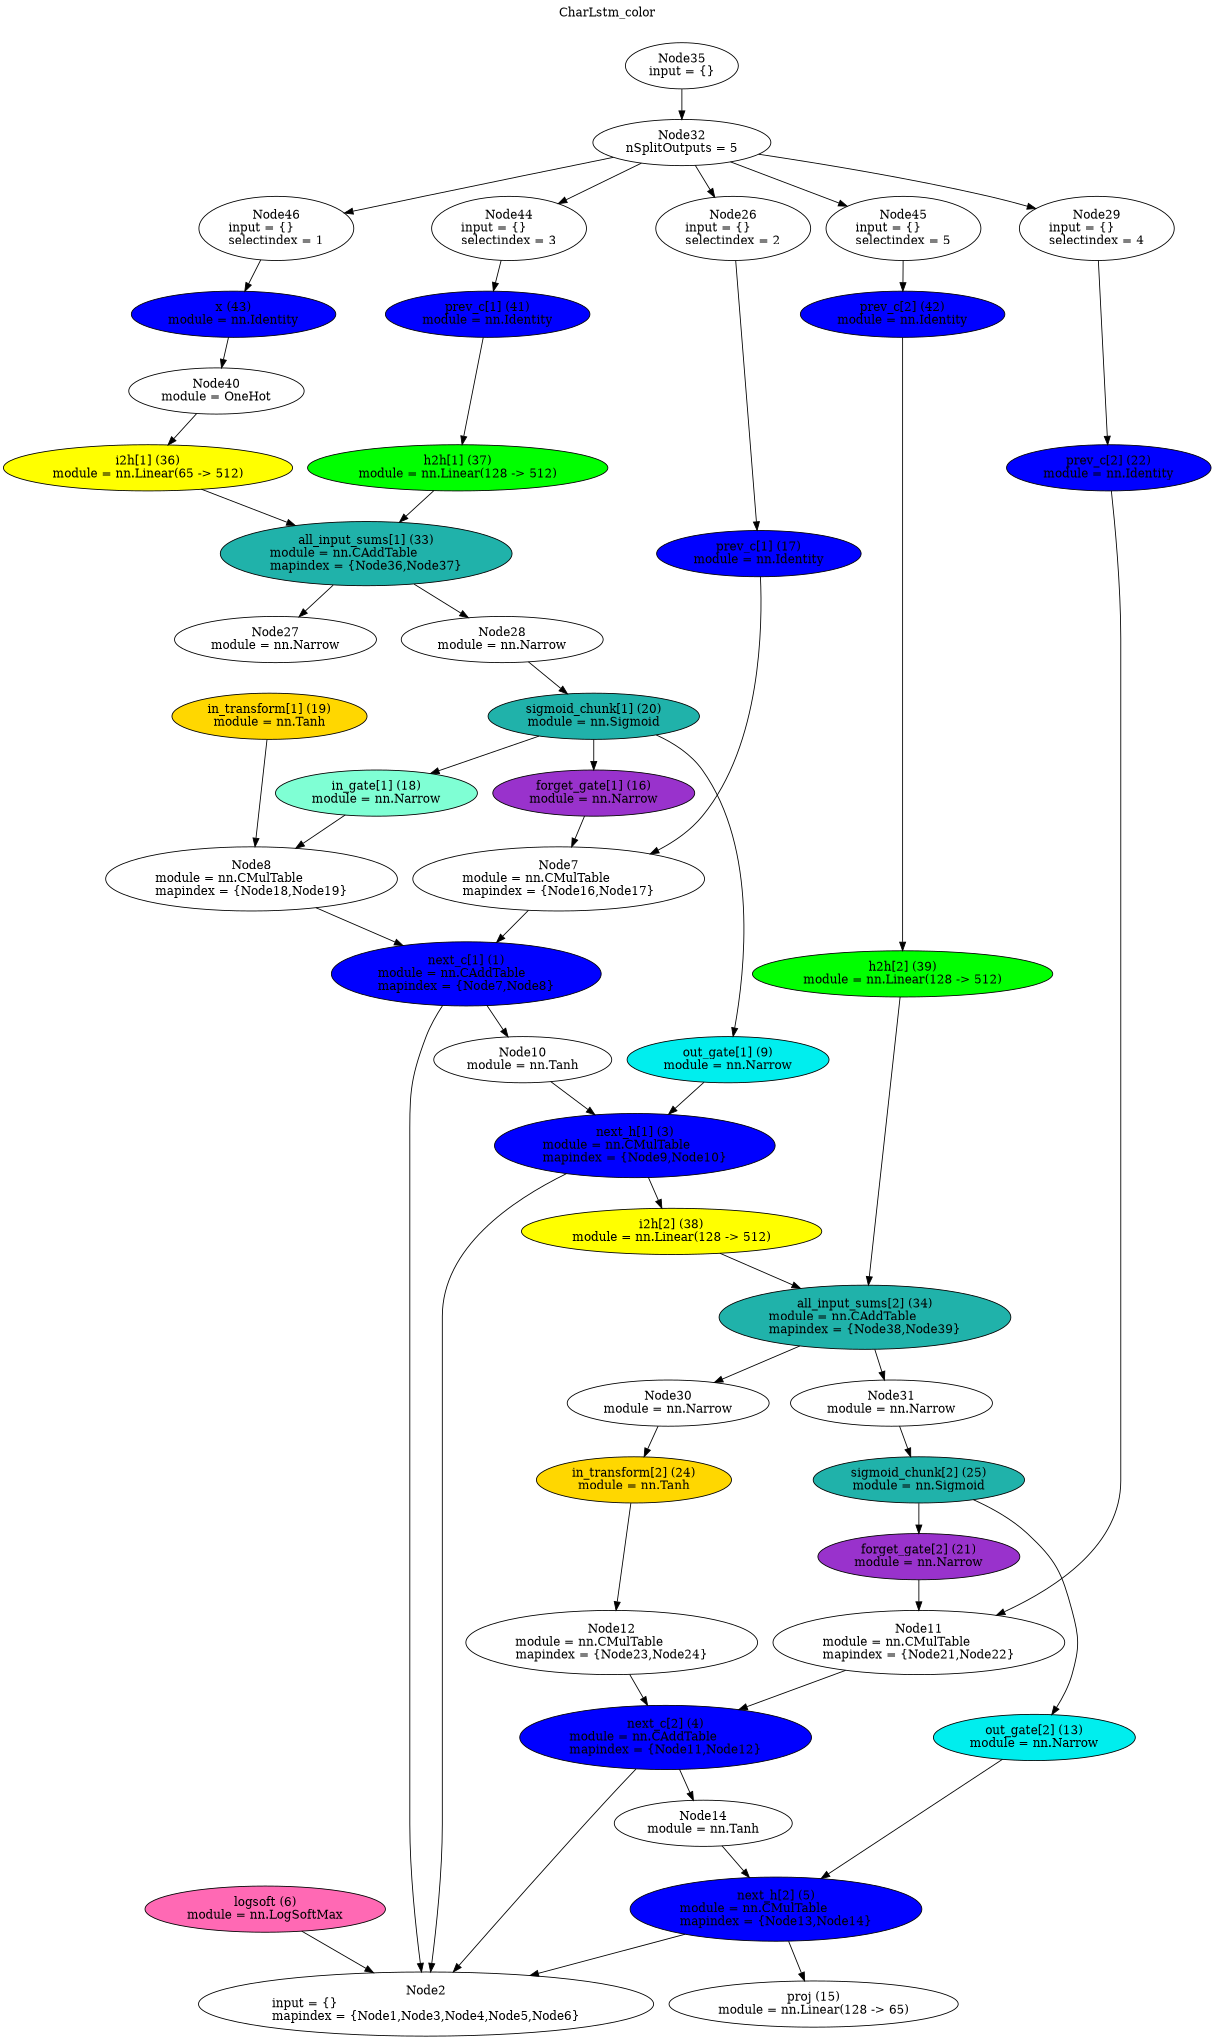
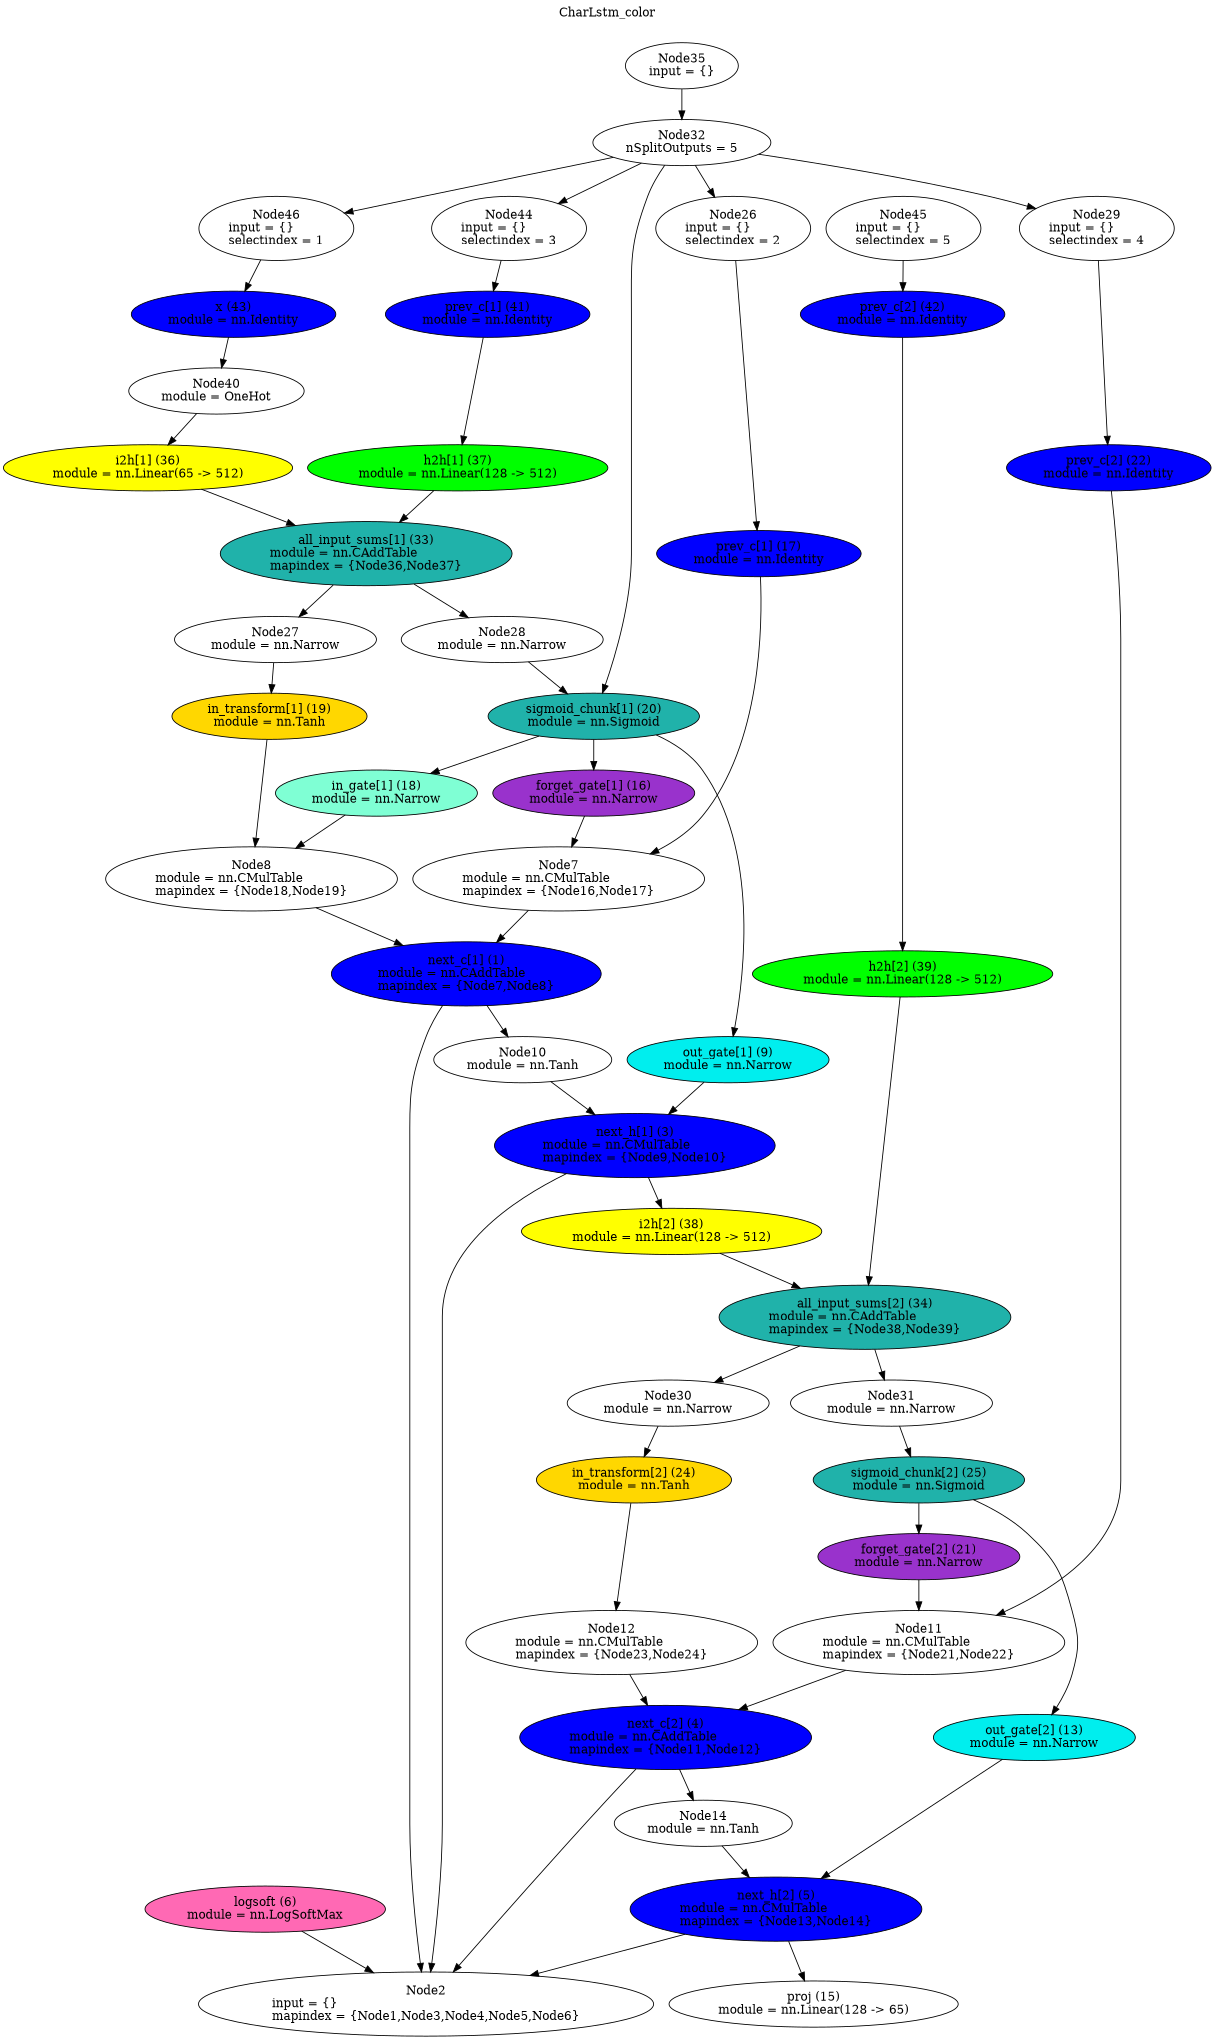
(785, 182) -> (631, 423)
none -> (273, 674)
